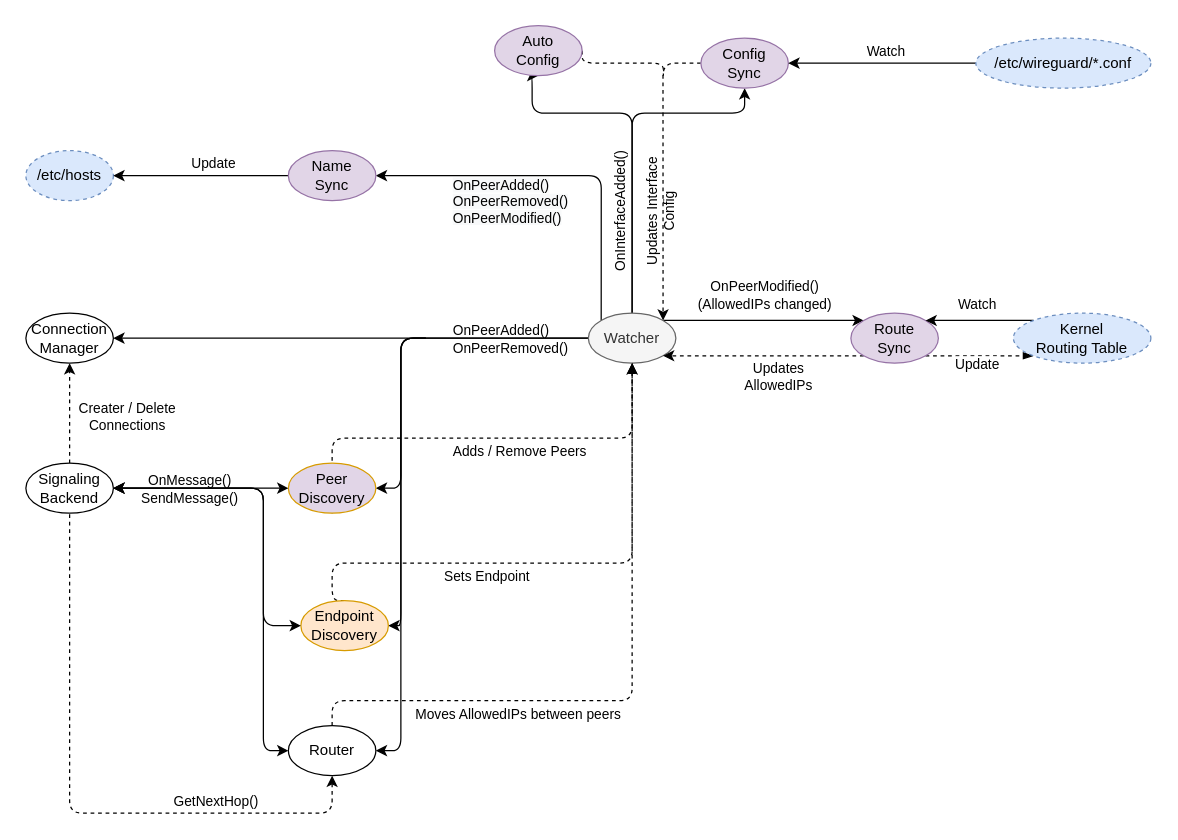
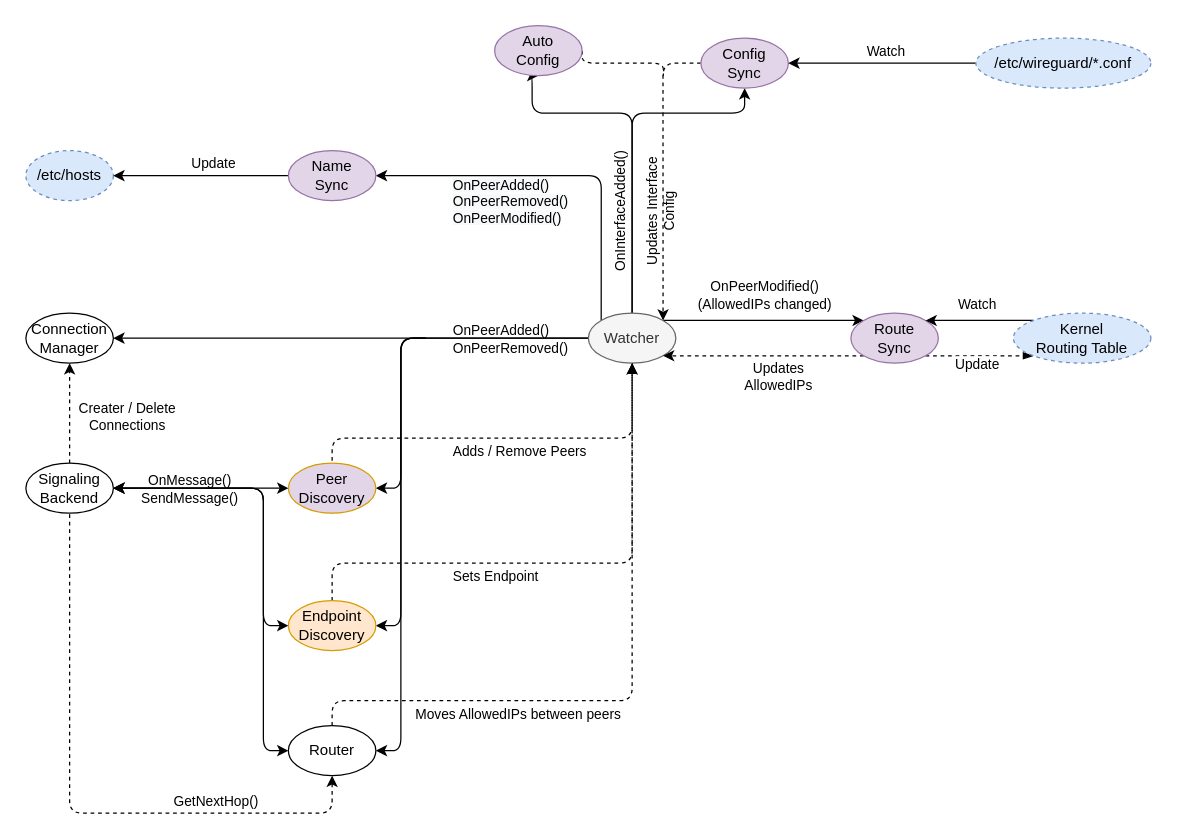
(344, 626) -> (332, 626)
